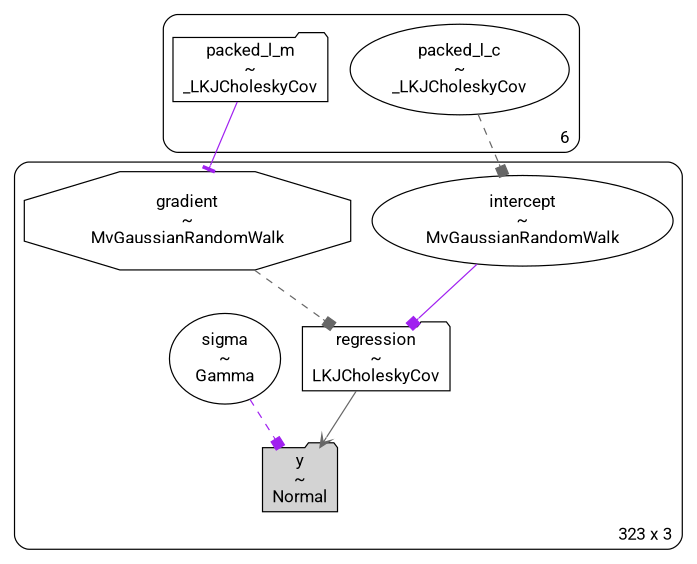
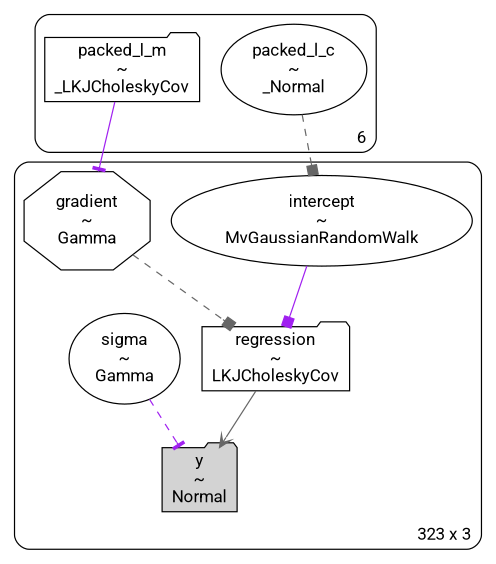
(460, 70) -> (294, 70)
(188, 221) -> (87, 221)
(262, 418) -> (163, 421)
